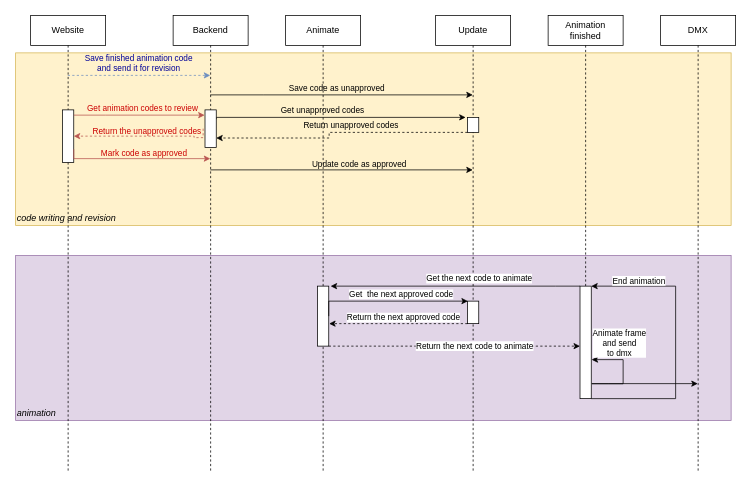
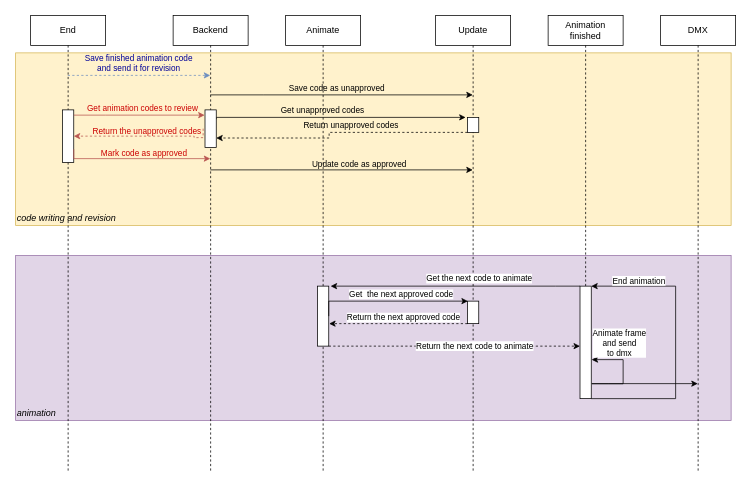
(68, 30) -> (68, 30)
